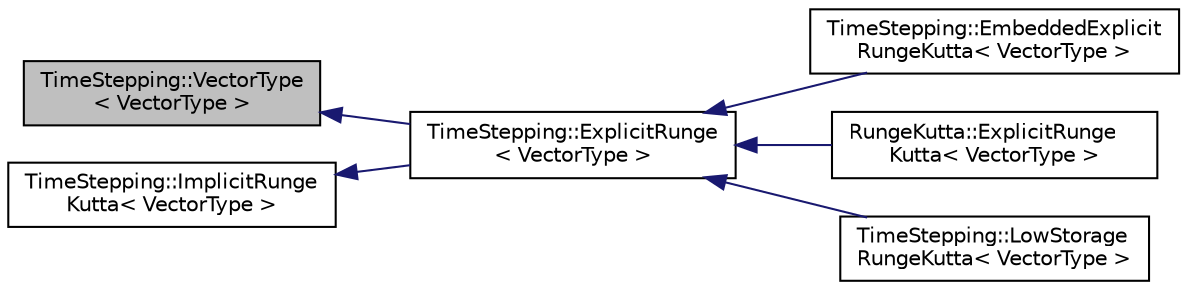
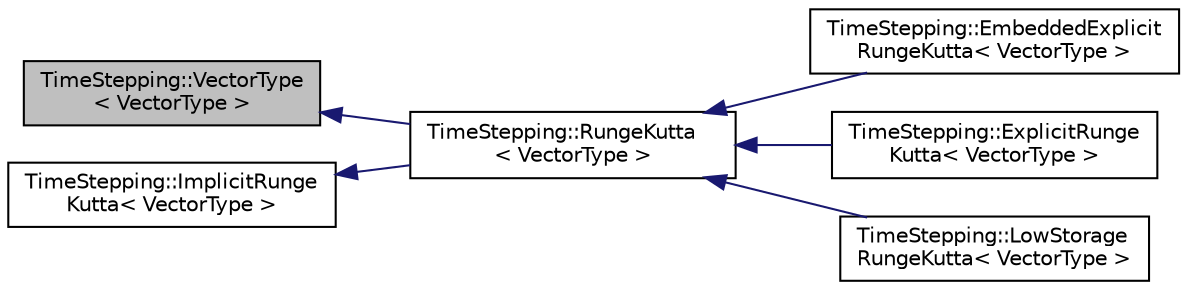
(573, 145) -> (573, 145)
(995, 145) -> (995, 145)
